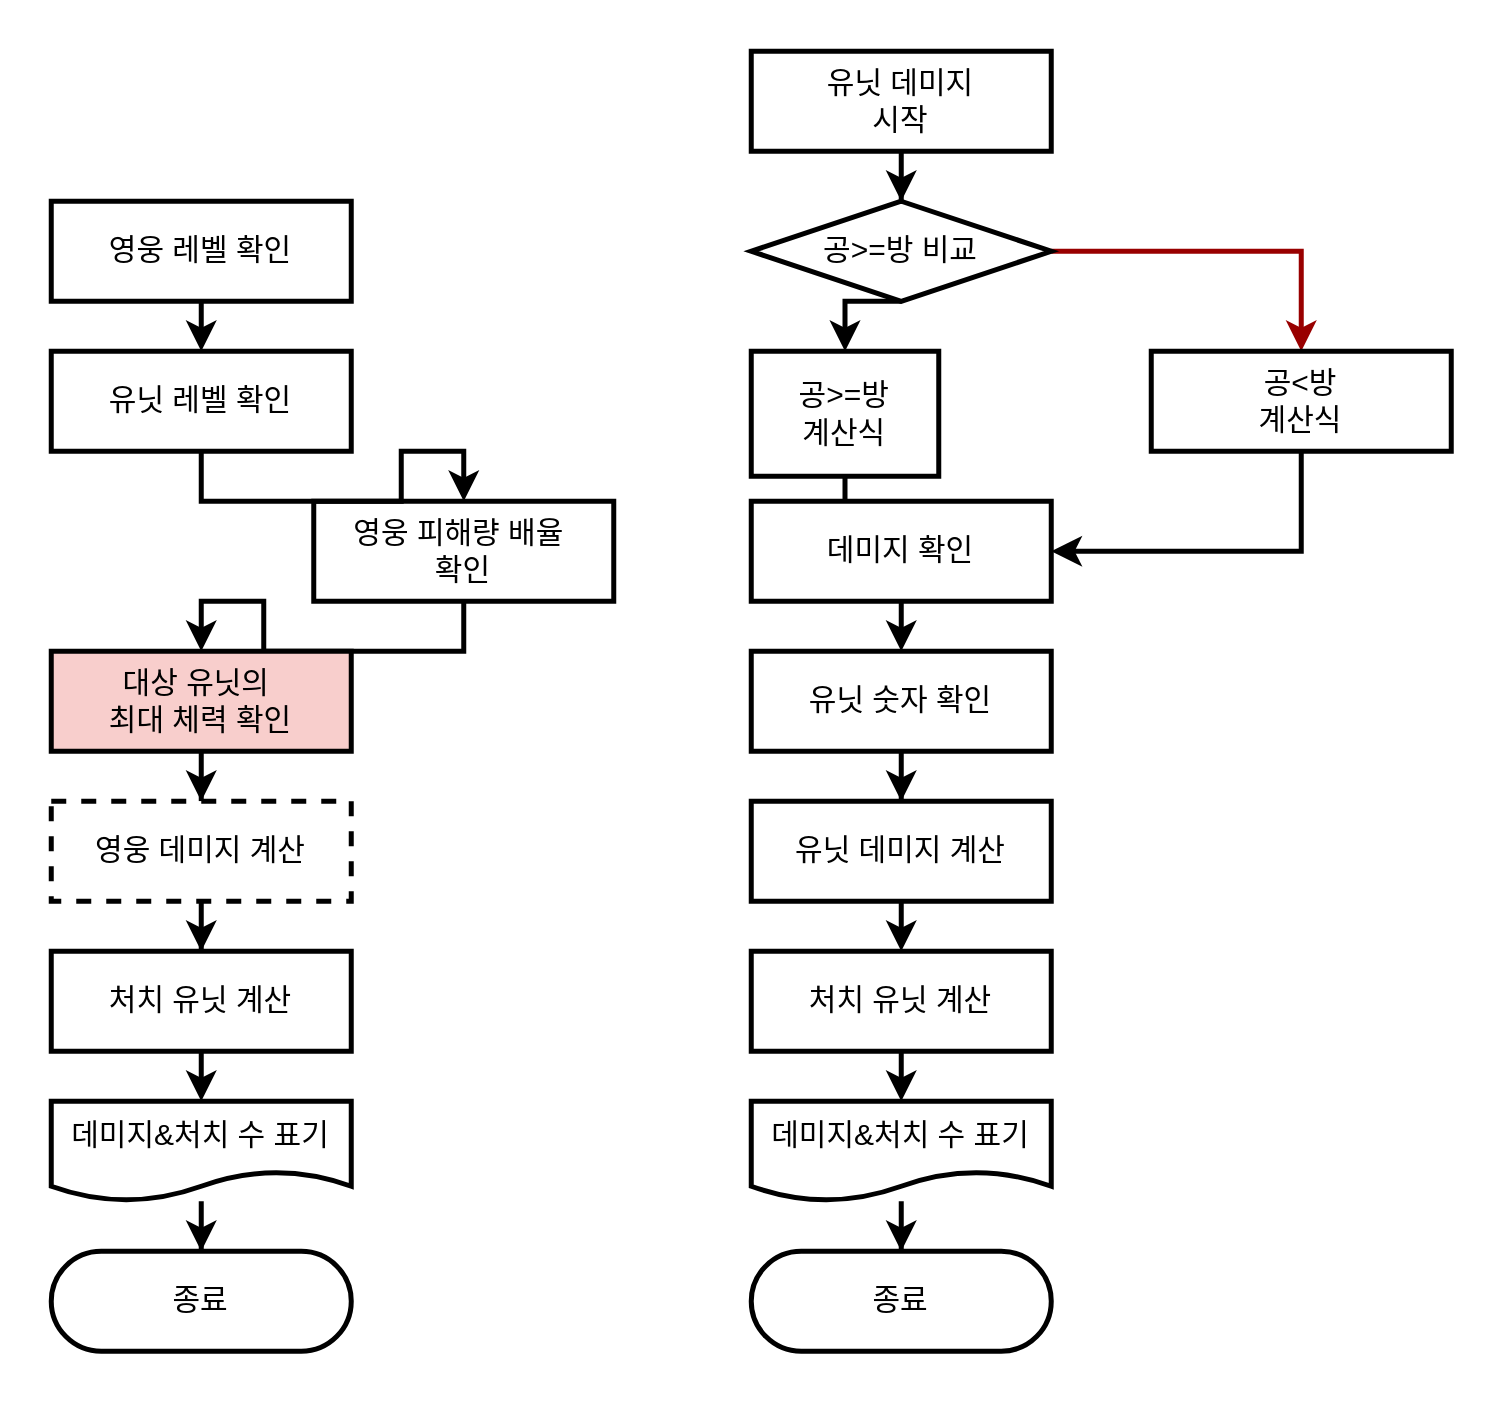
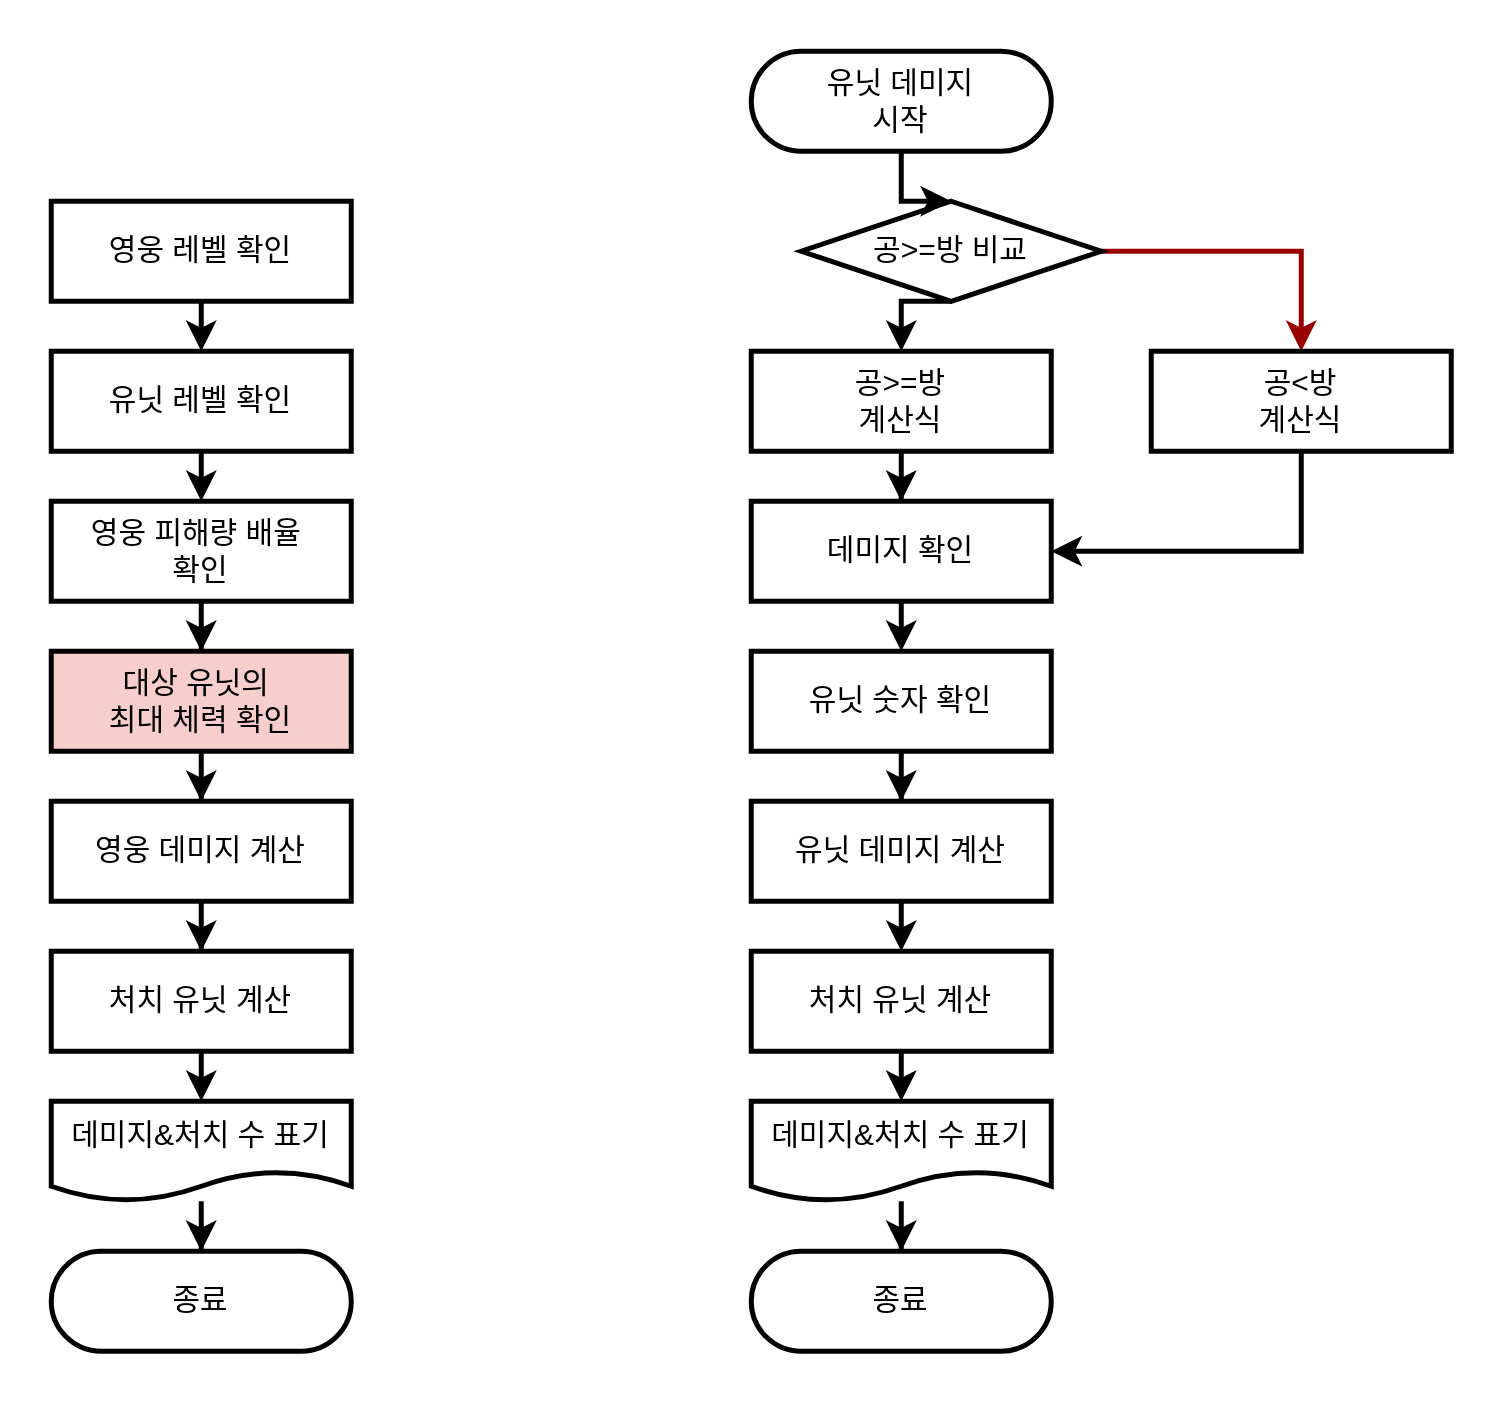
(901, 101) -> (901, 101)
(901, 251) -> (951, 251)
(845, 414) -> (901, 401)
(464, 551) -> (201, 551)
(201, 851) -> (201, 851)
